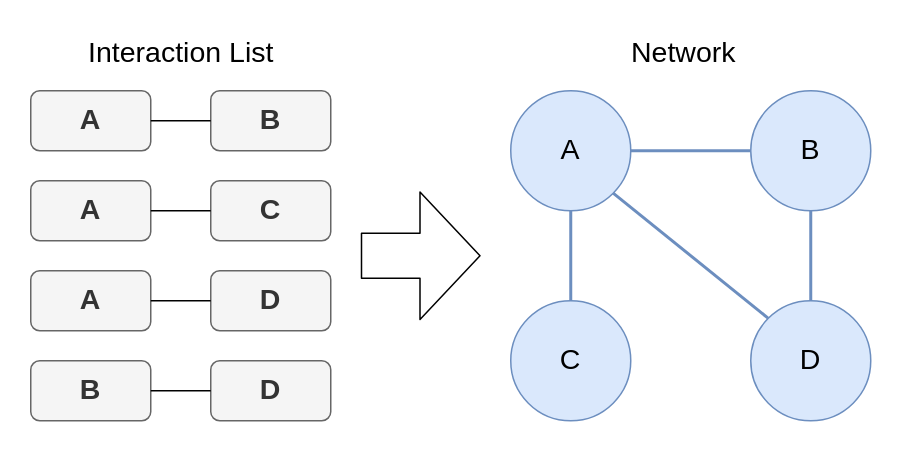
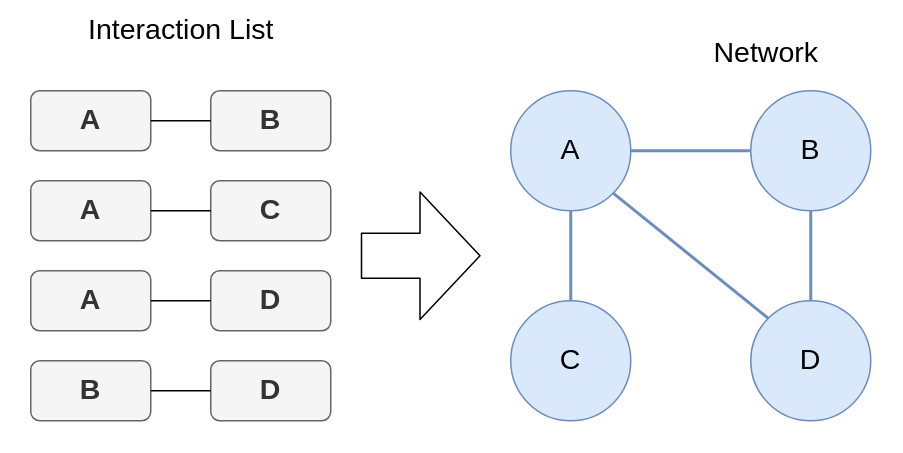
(181, 53) -> (181, 31)
(683, 53) -> (766, 53)
